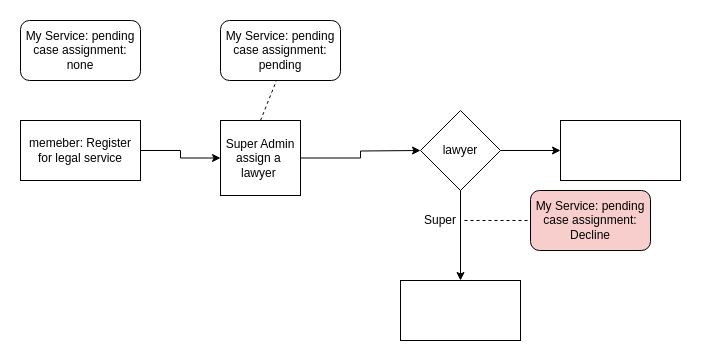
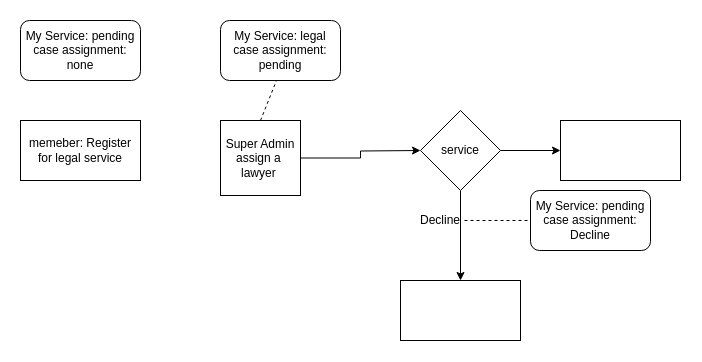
(281, 51) -> (281, 51)
(181, 151) -> none
(461, 151) -> (461, 151)
(441, 221) -> (441, 221)
(591, 221) -> (591, 221)
